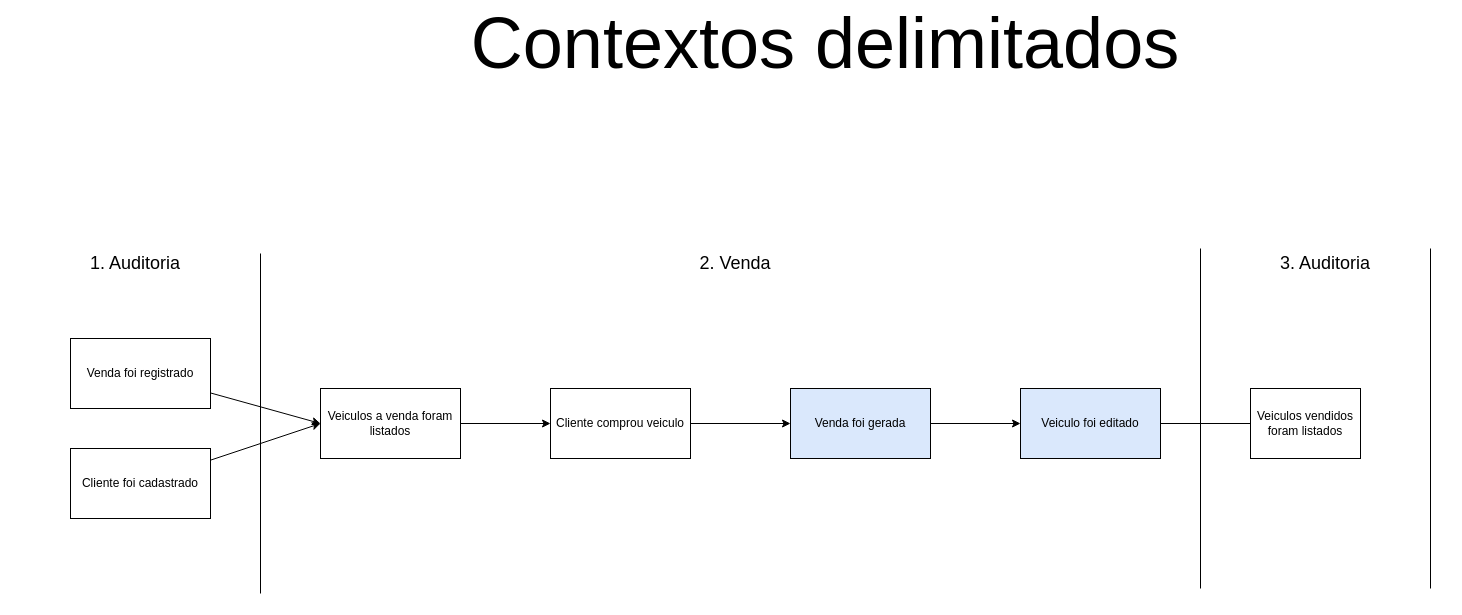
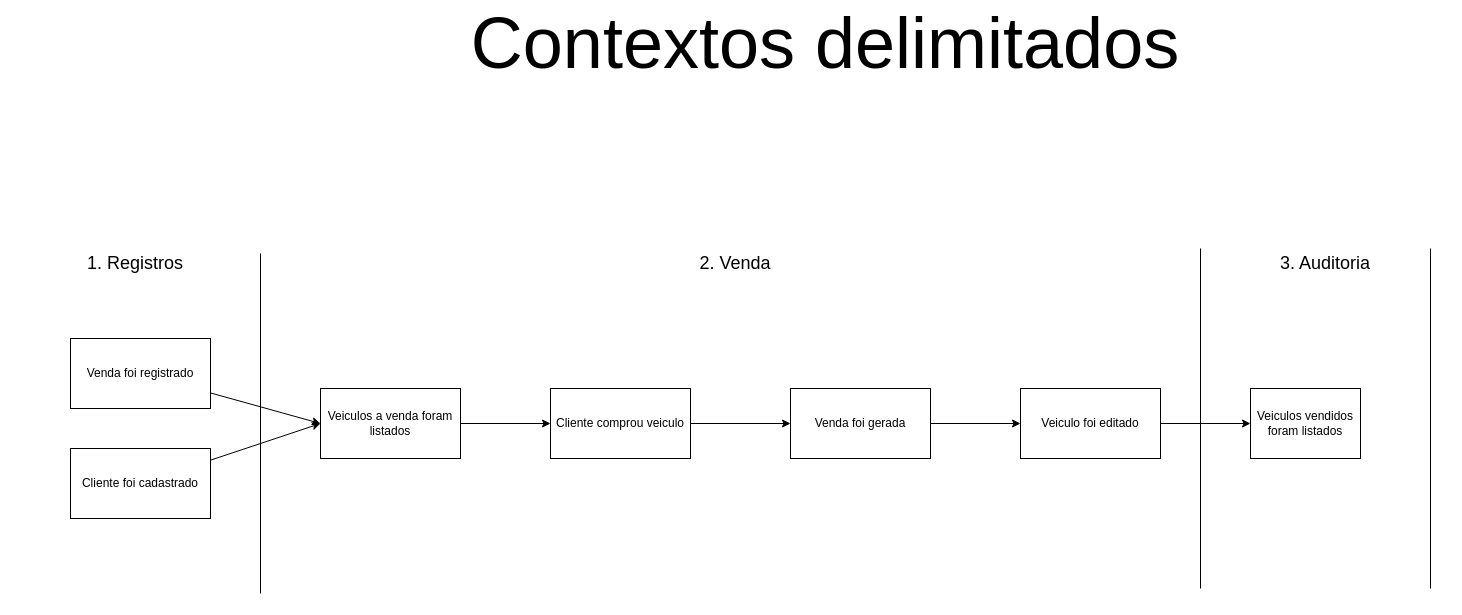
(136, 264) -> (136, 264)
(861, 424) -> (861, 424)
(1091, 424) -> (1091, 424)
(1244, 424) -> (1242, 424)
